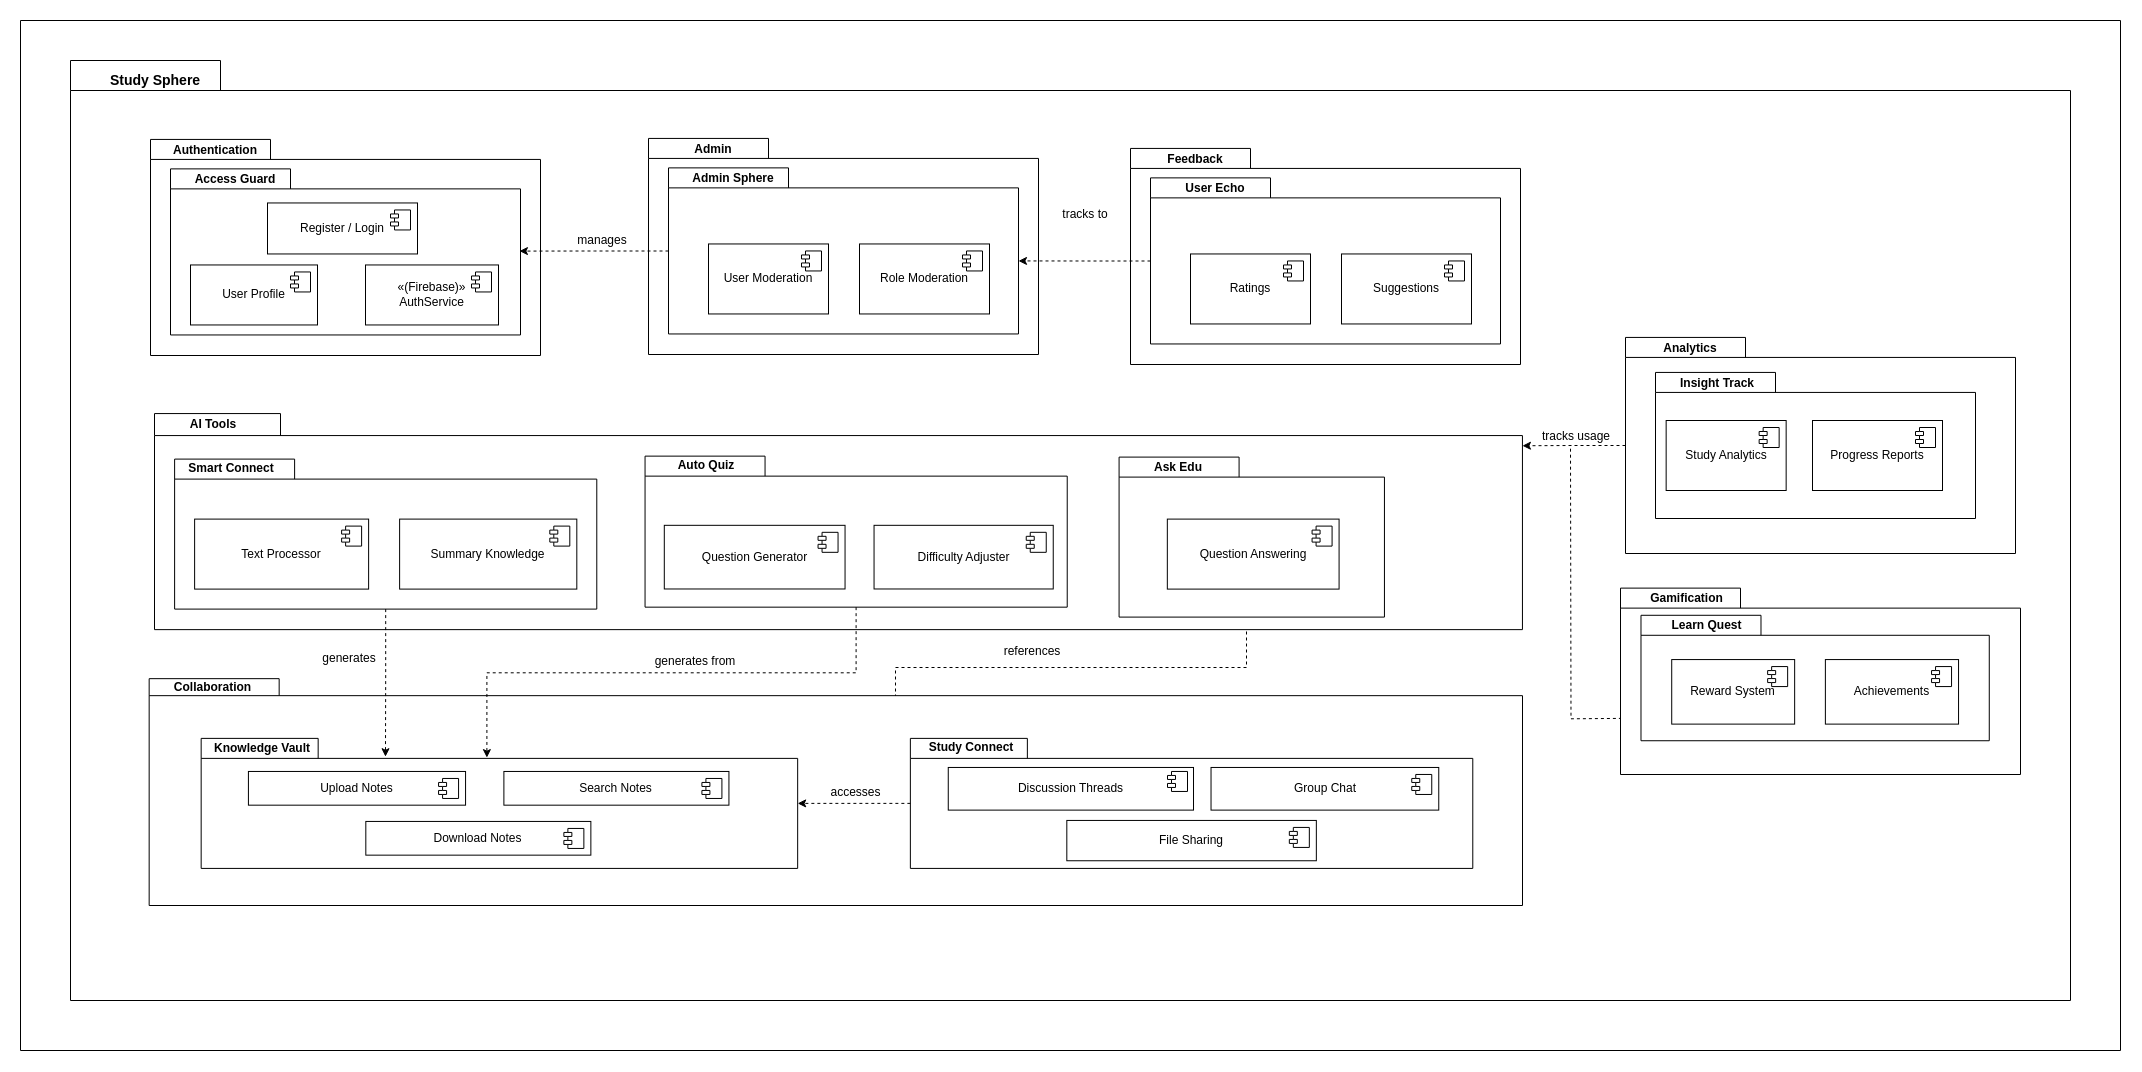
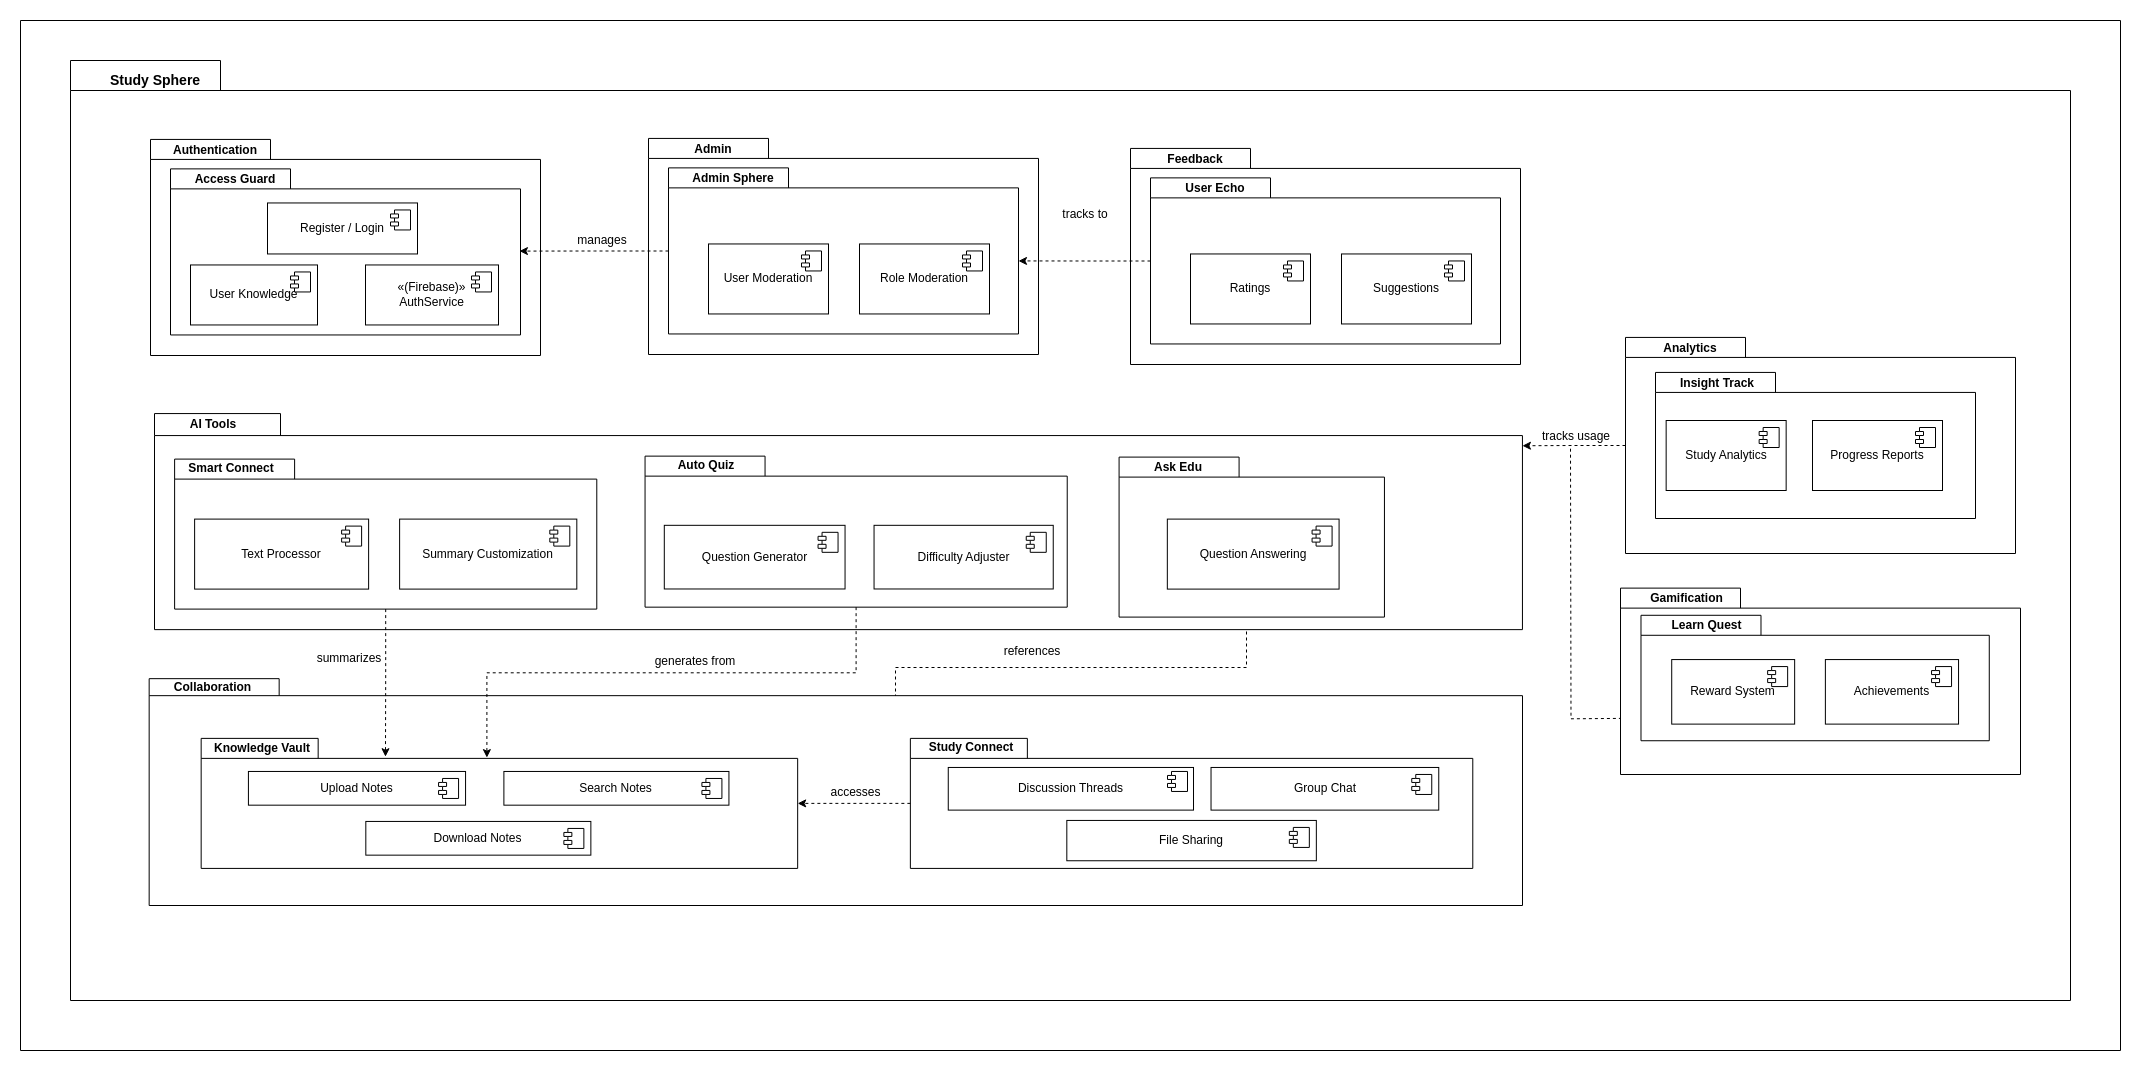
(254, 295) -> (254, 295)
(488, 555) -> (488, 555)
(350, 659) -> (350, 659)
